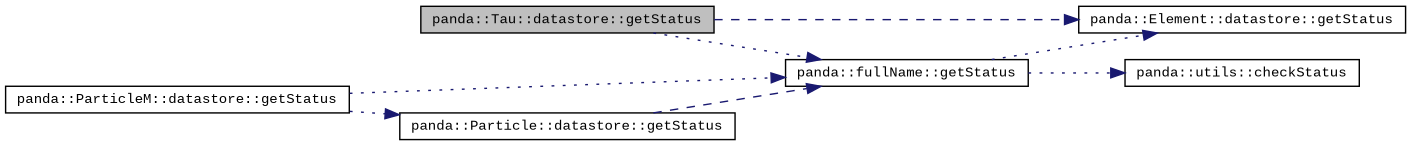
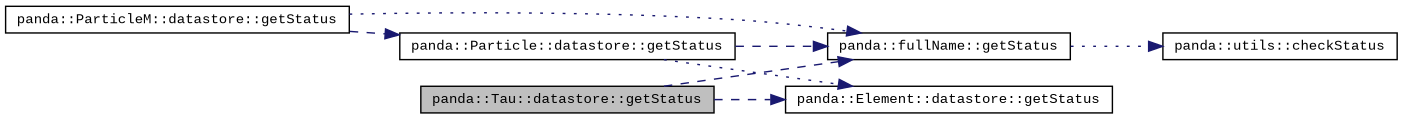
(730, 45) -> (725, 78)
(1068, 47) -> (725, 68)
(367, 113) -> (367, 33)
